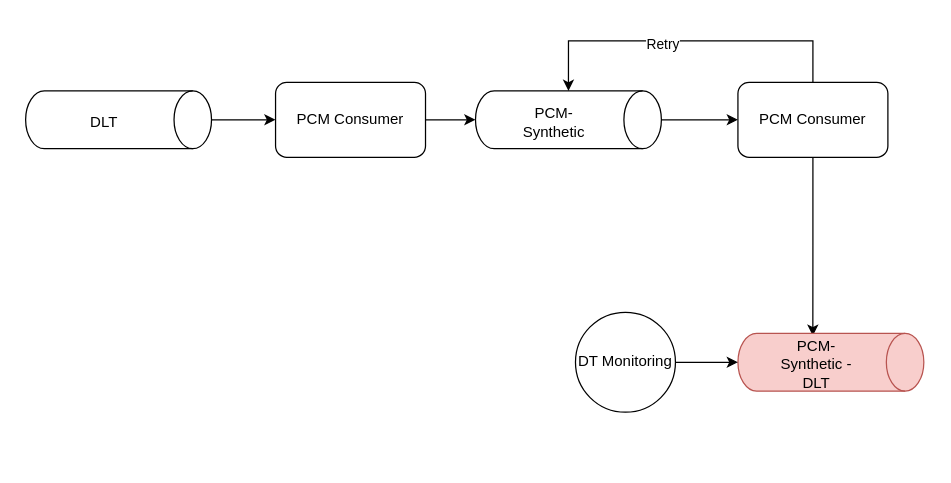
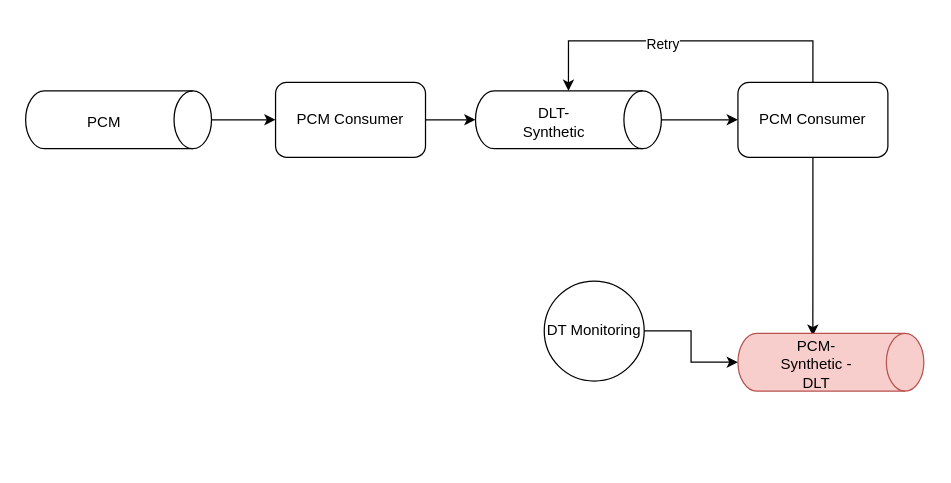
(104, 122) -> (104, 122)
(554, 122) -> (554, 122)
(626, 362) -> (594, 331)
